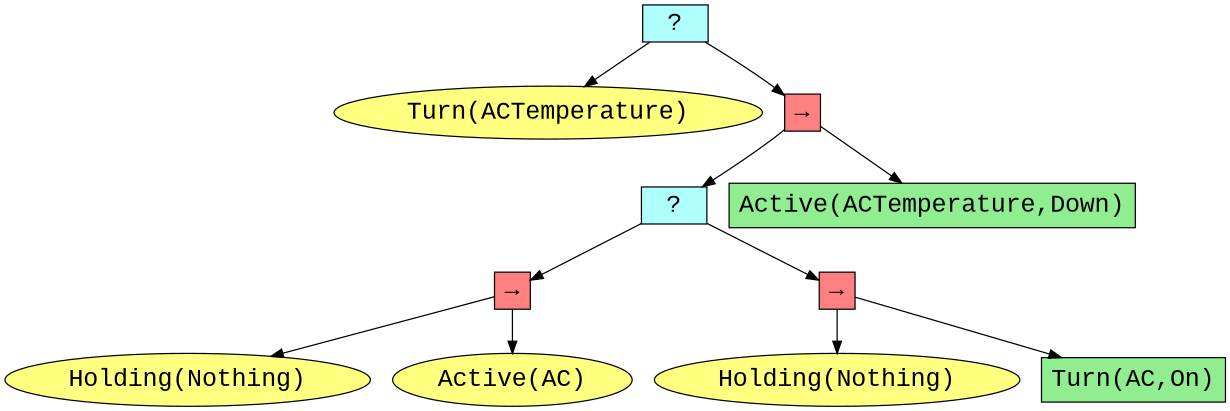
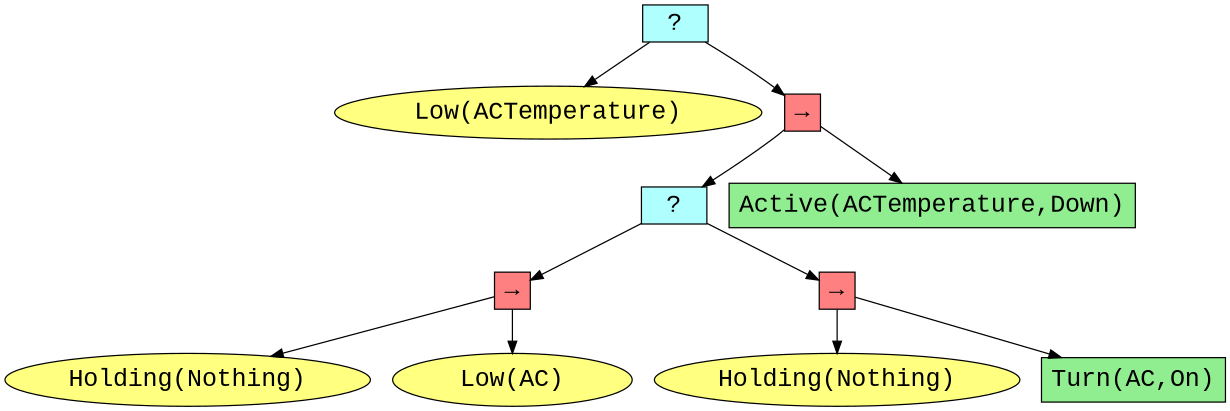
(548, 113) -> (548, 113)
(512, 380) -> (512, 380)
